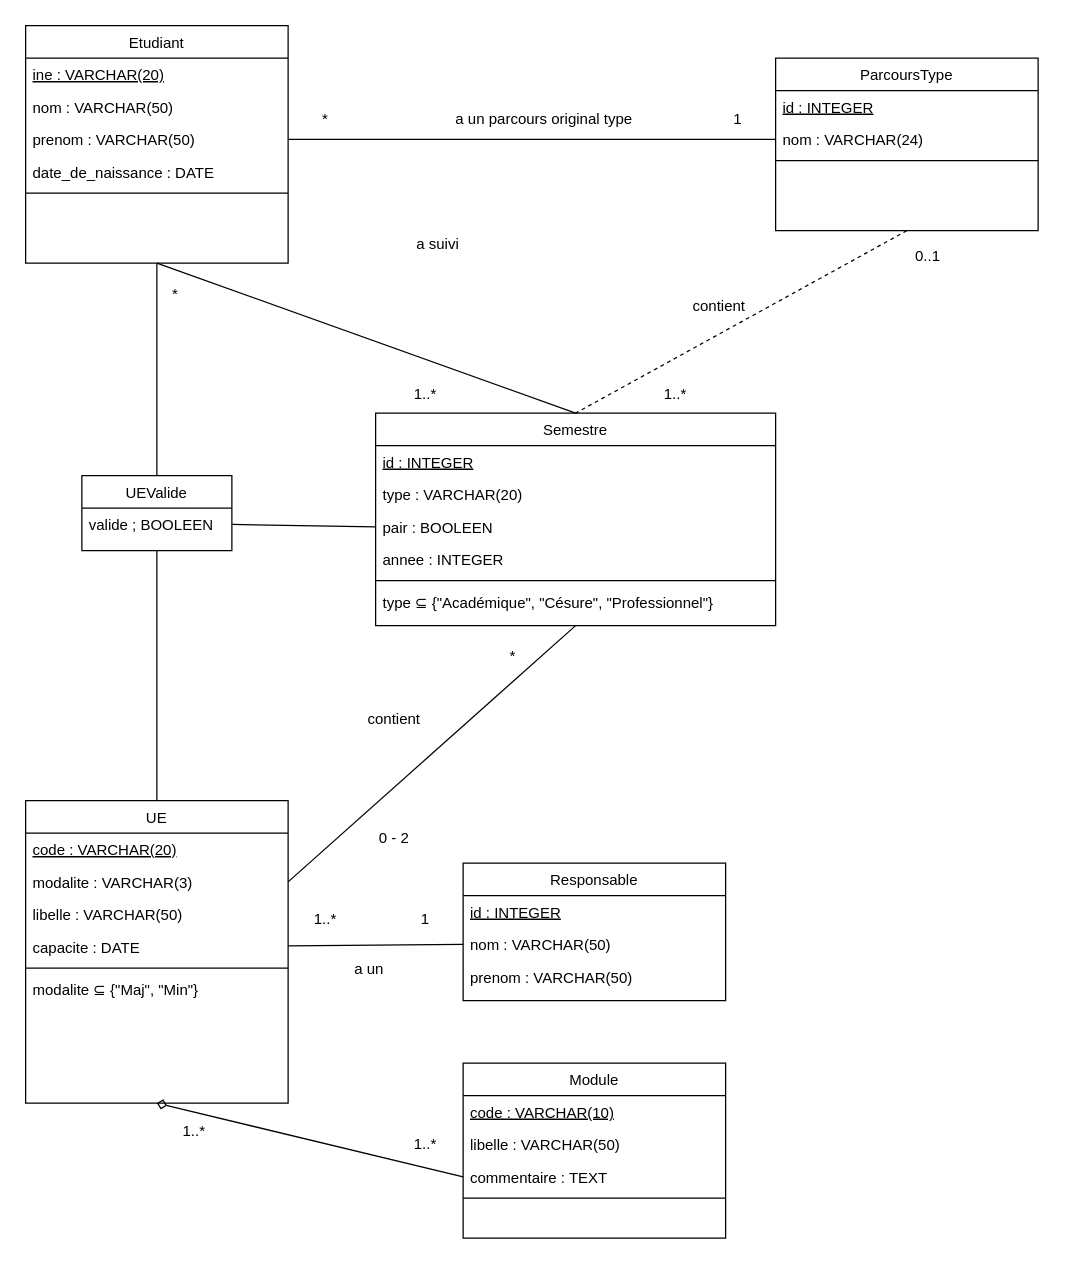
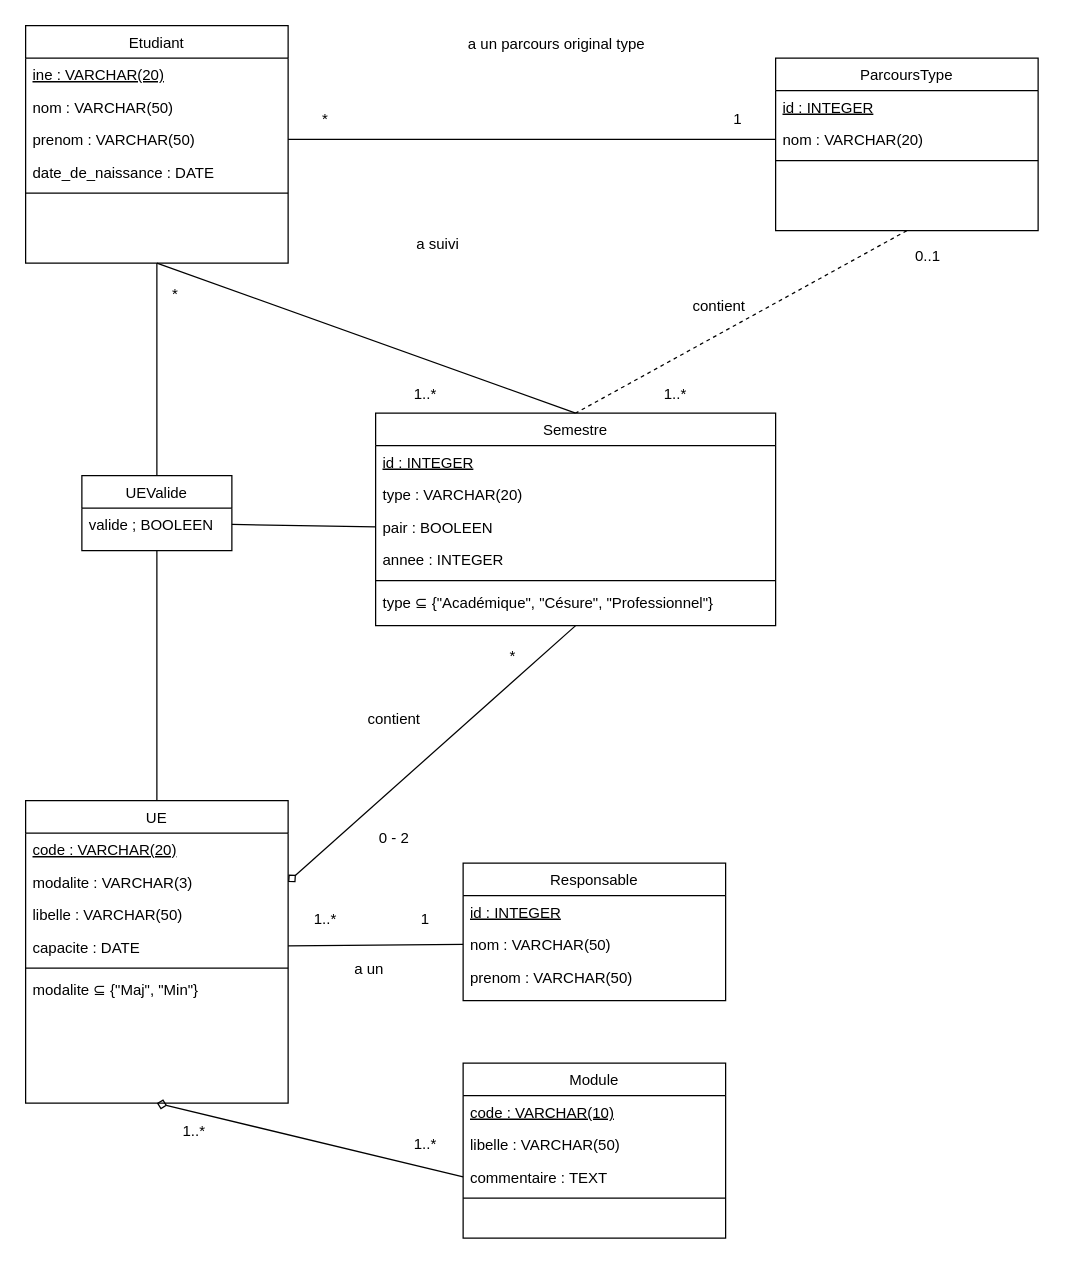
(544, 119) -> (557, 44)
(848, 140) -> (848, 140)
(293, 877) -> (296, 875)
